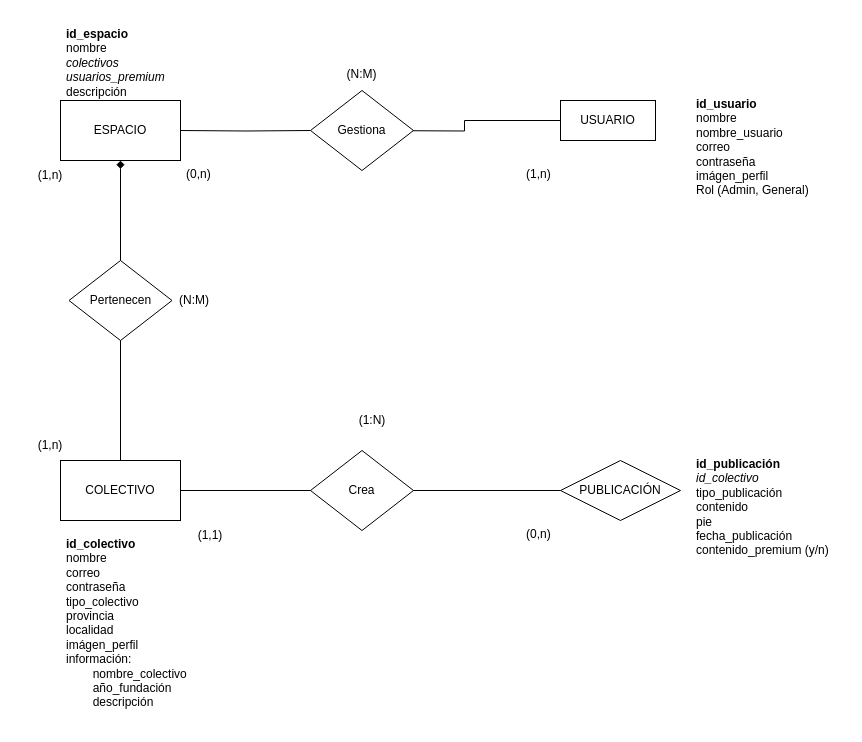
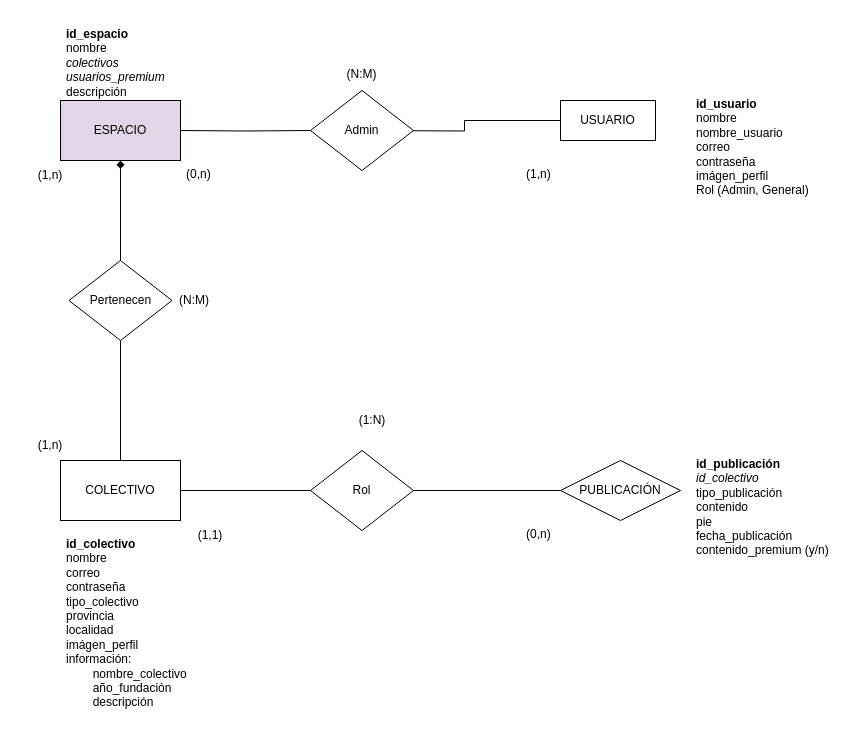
(121, 131) -> (121, 131)
(362, 131) -> (362, 131)
(362, 491) -> (362, 491)
